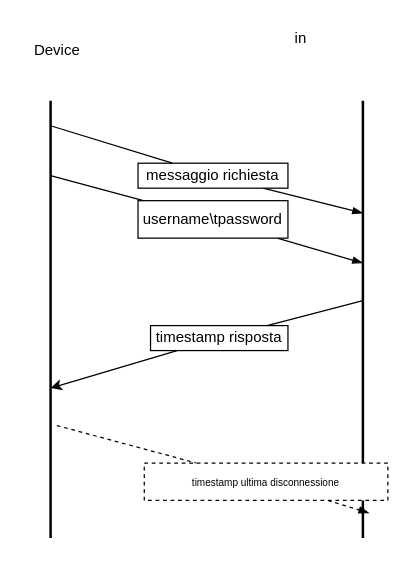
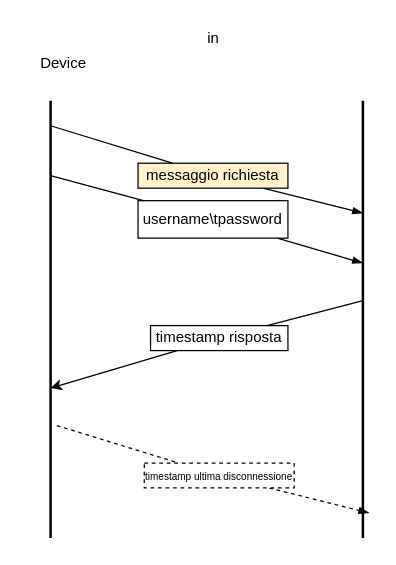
(301, 38) -> (213, 38)
(57, 51) -> (63, 63)
(213, 176) -> (213, 176)
(266, 482) -> (219, 476)
